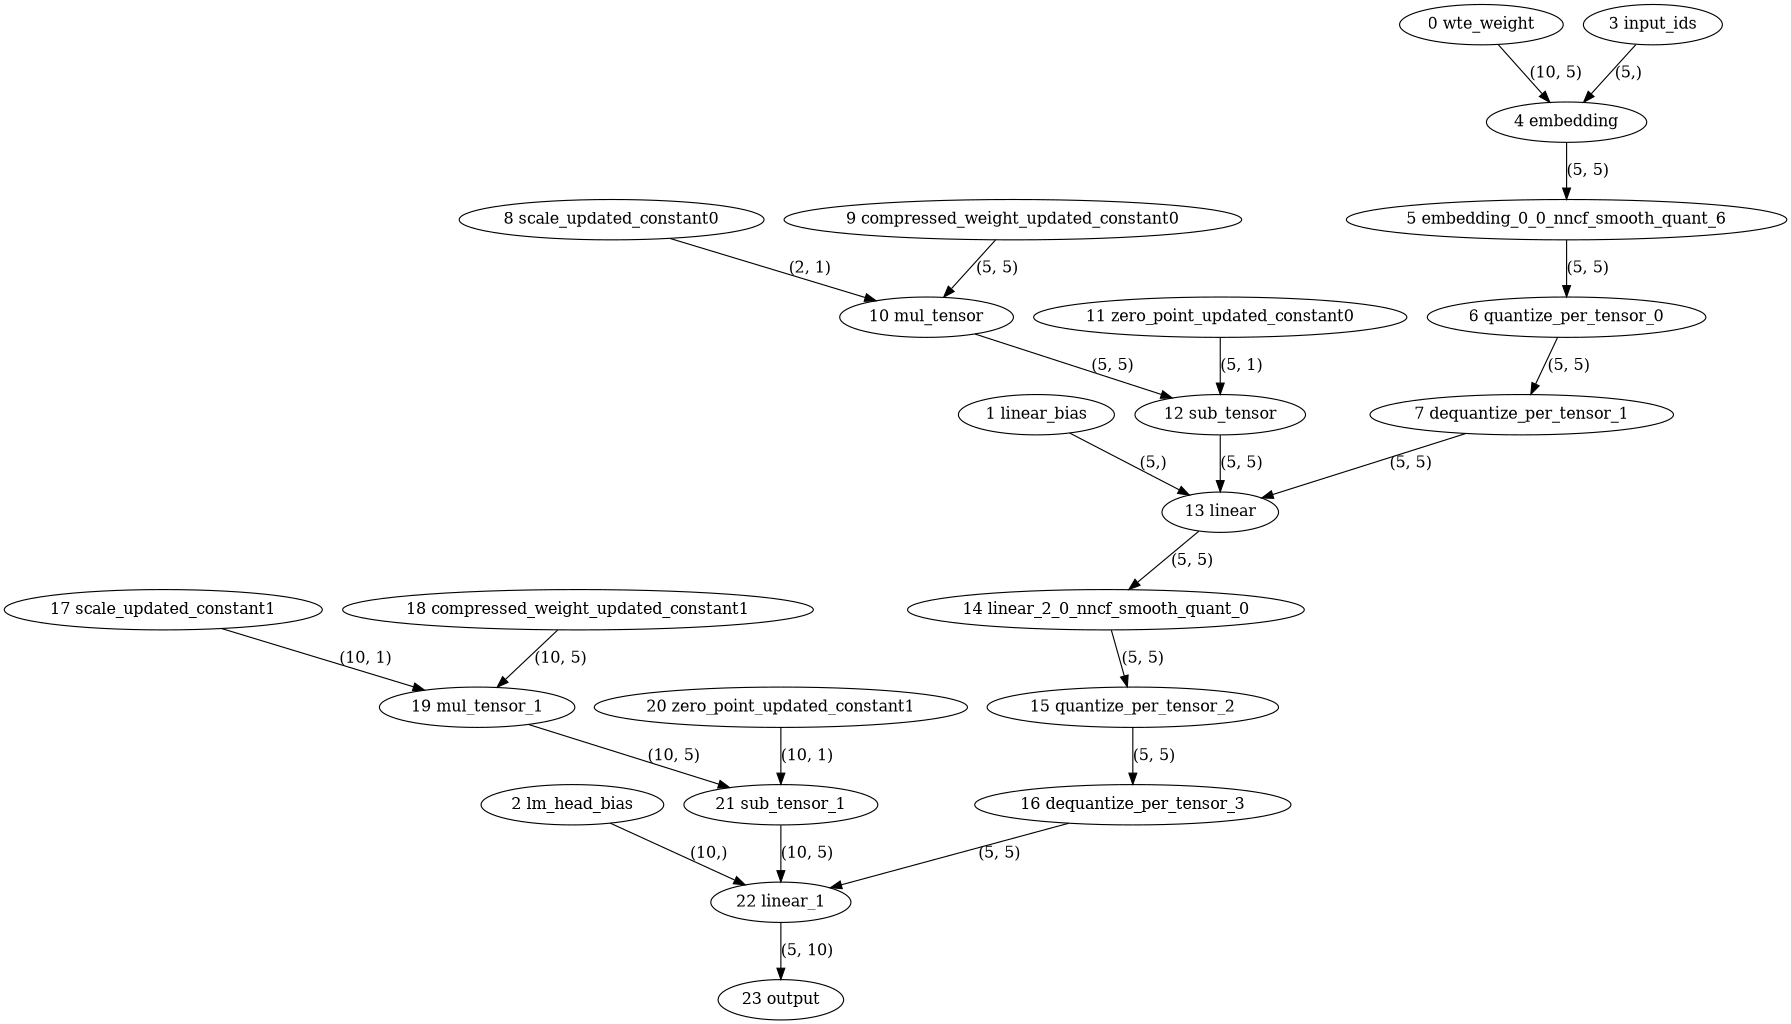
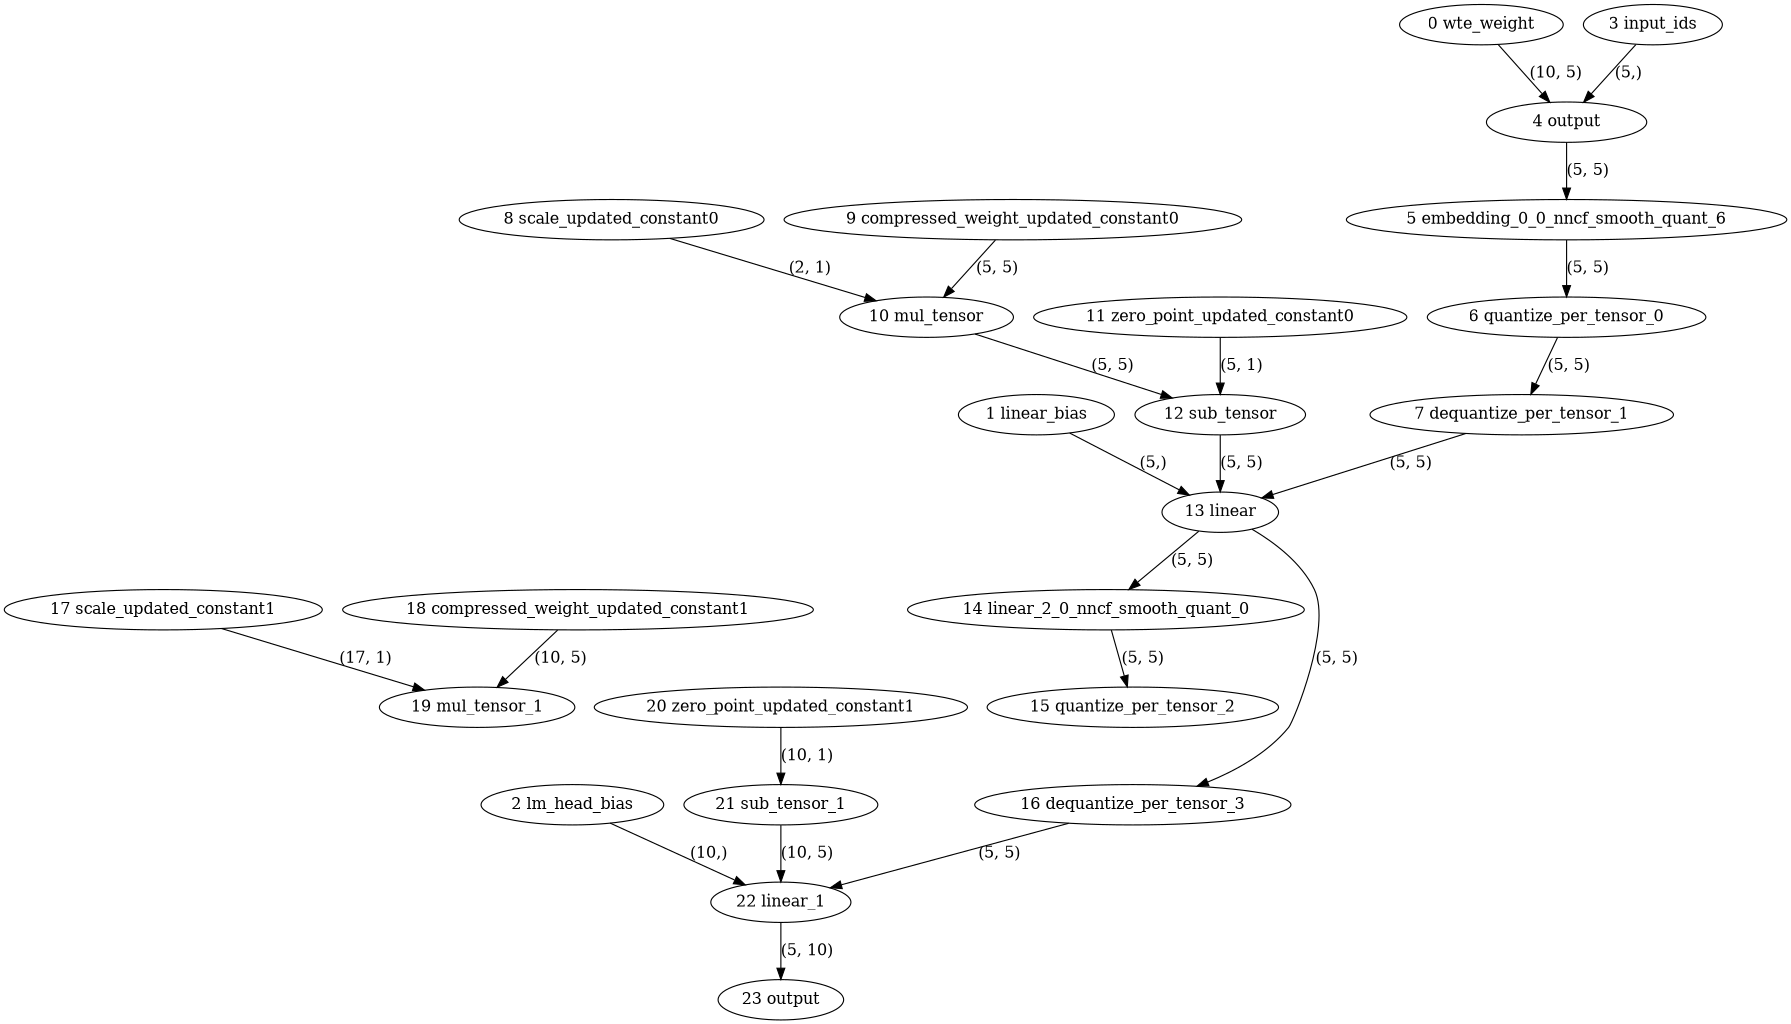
(1567, 122) -> (1567, 122)
(366, 658) -> (366, 658)
(1133, 750) -> (1311, 665)
(624, 754) -> none
